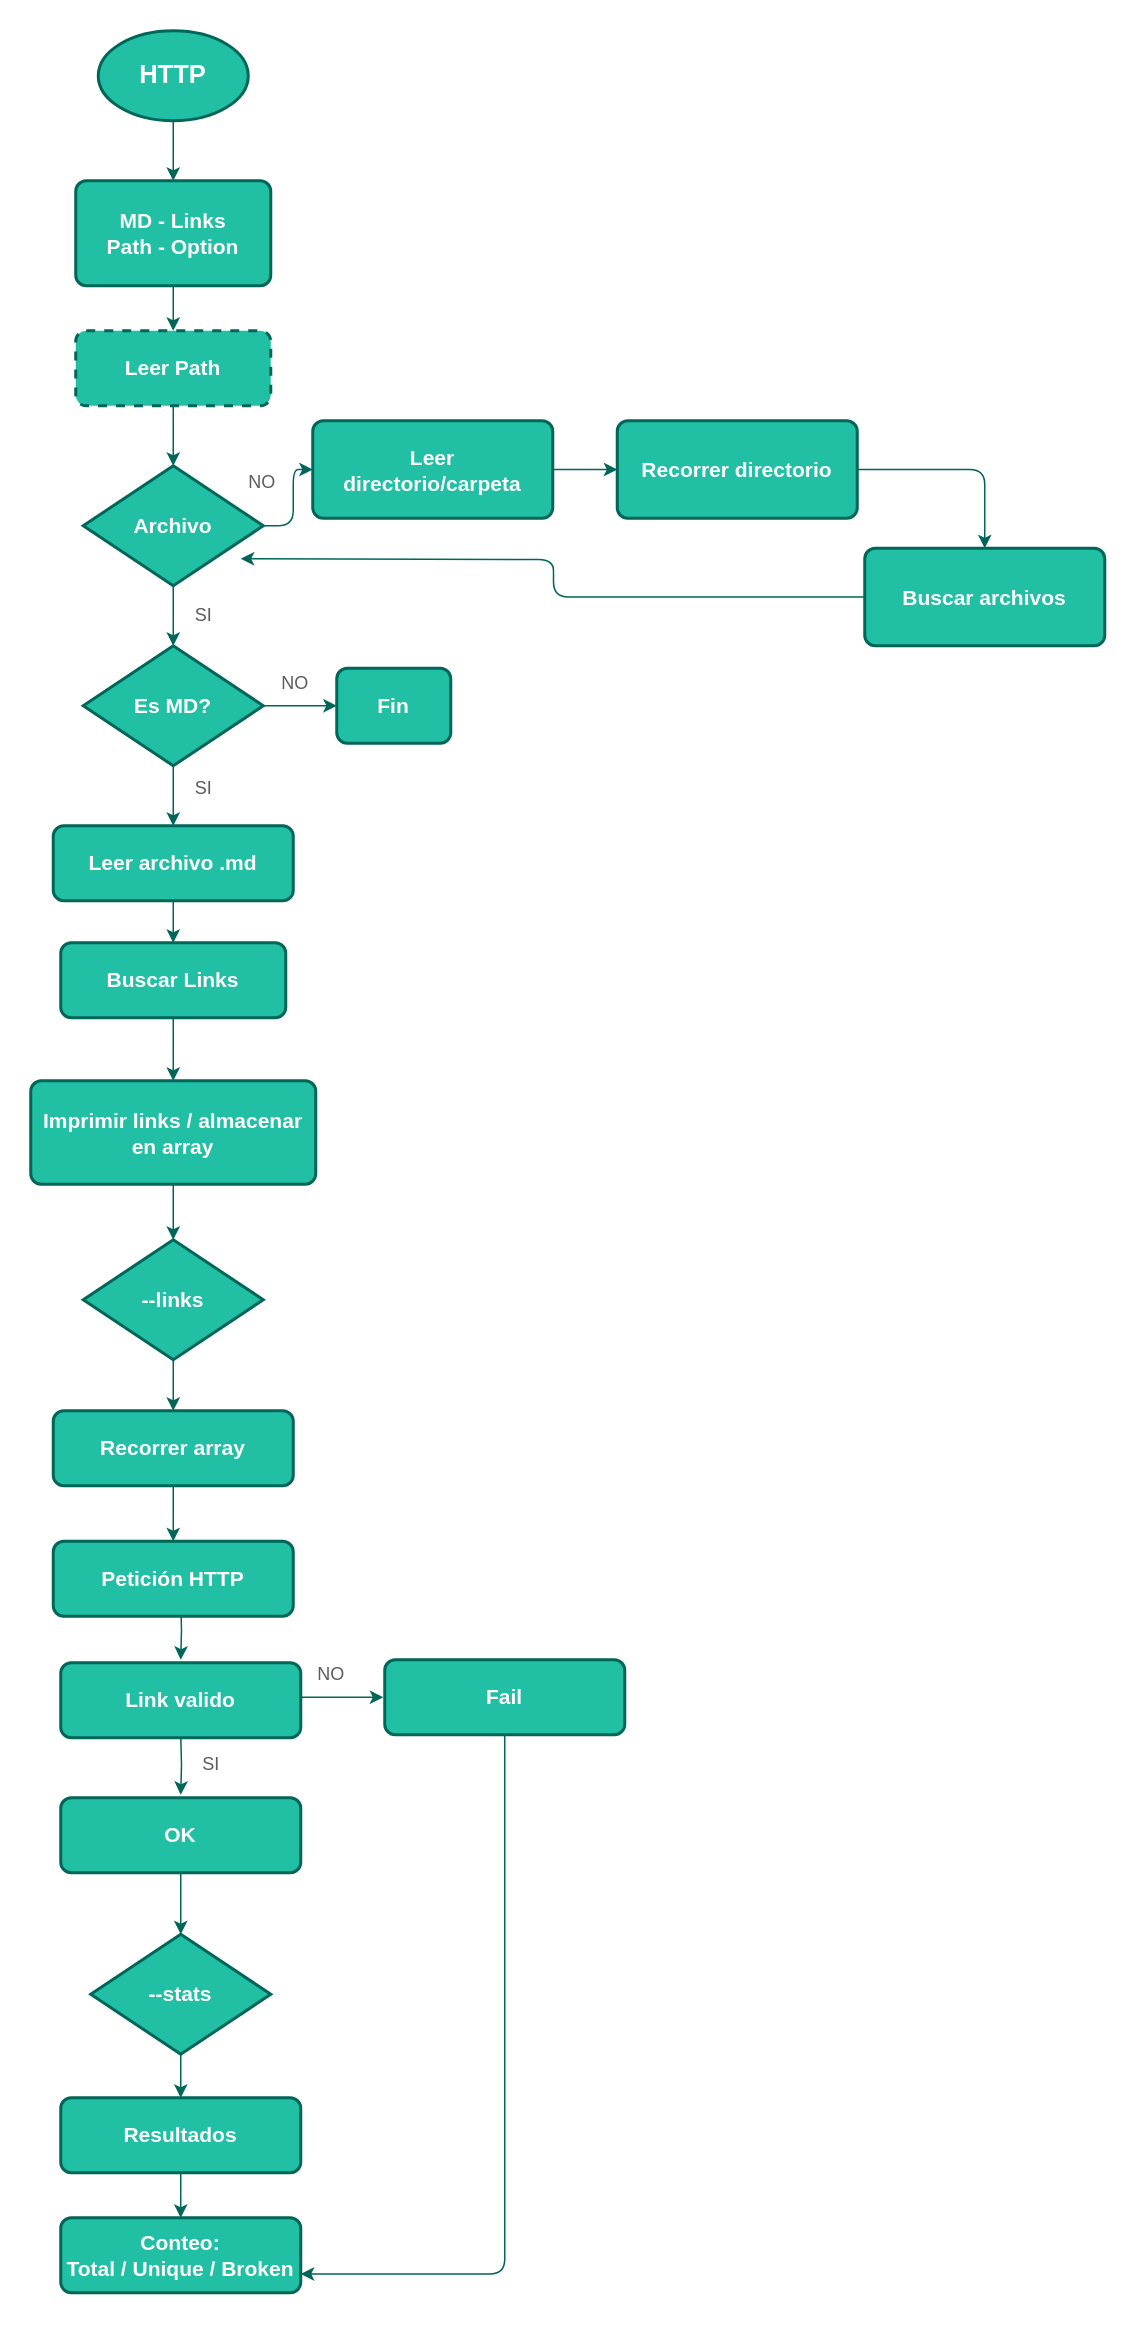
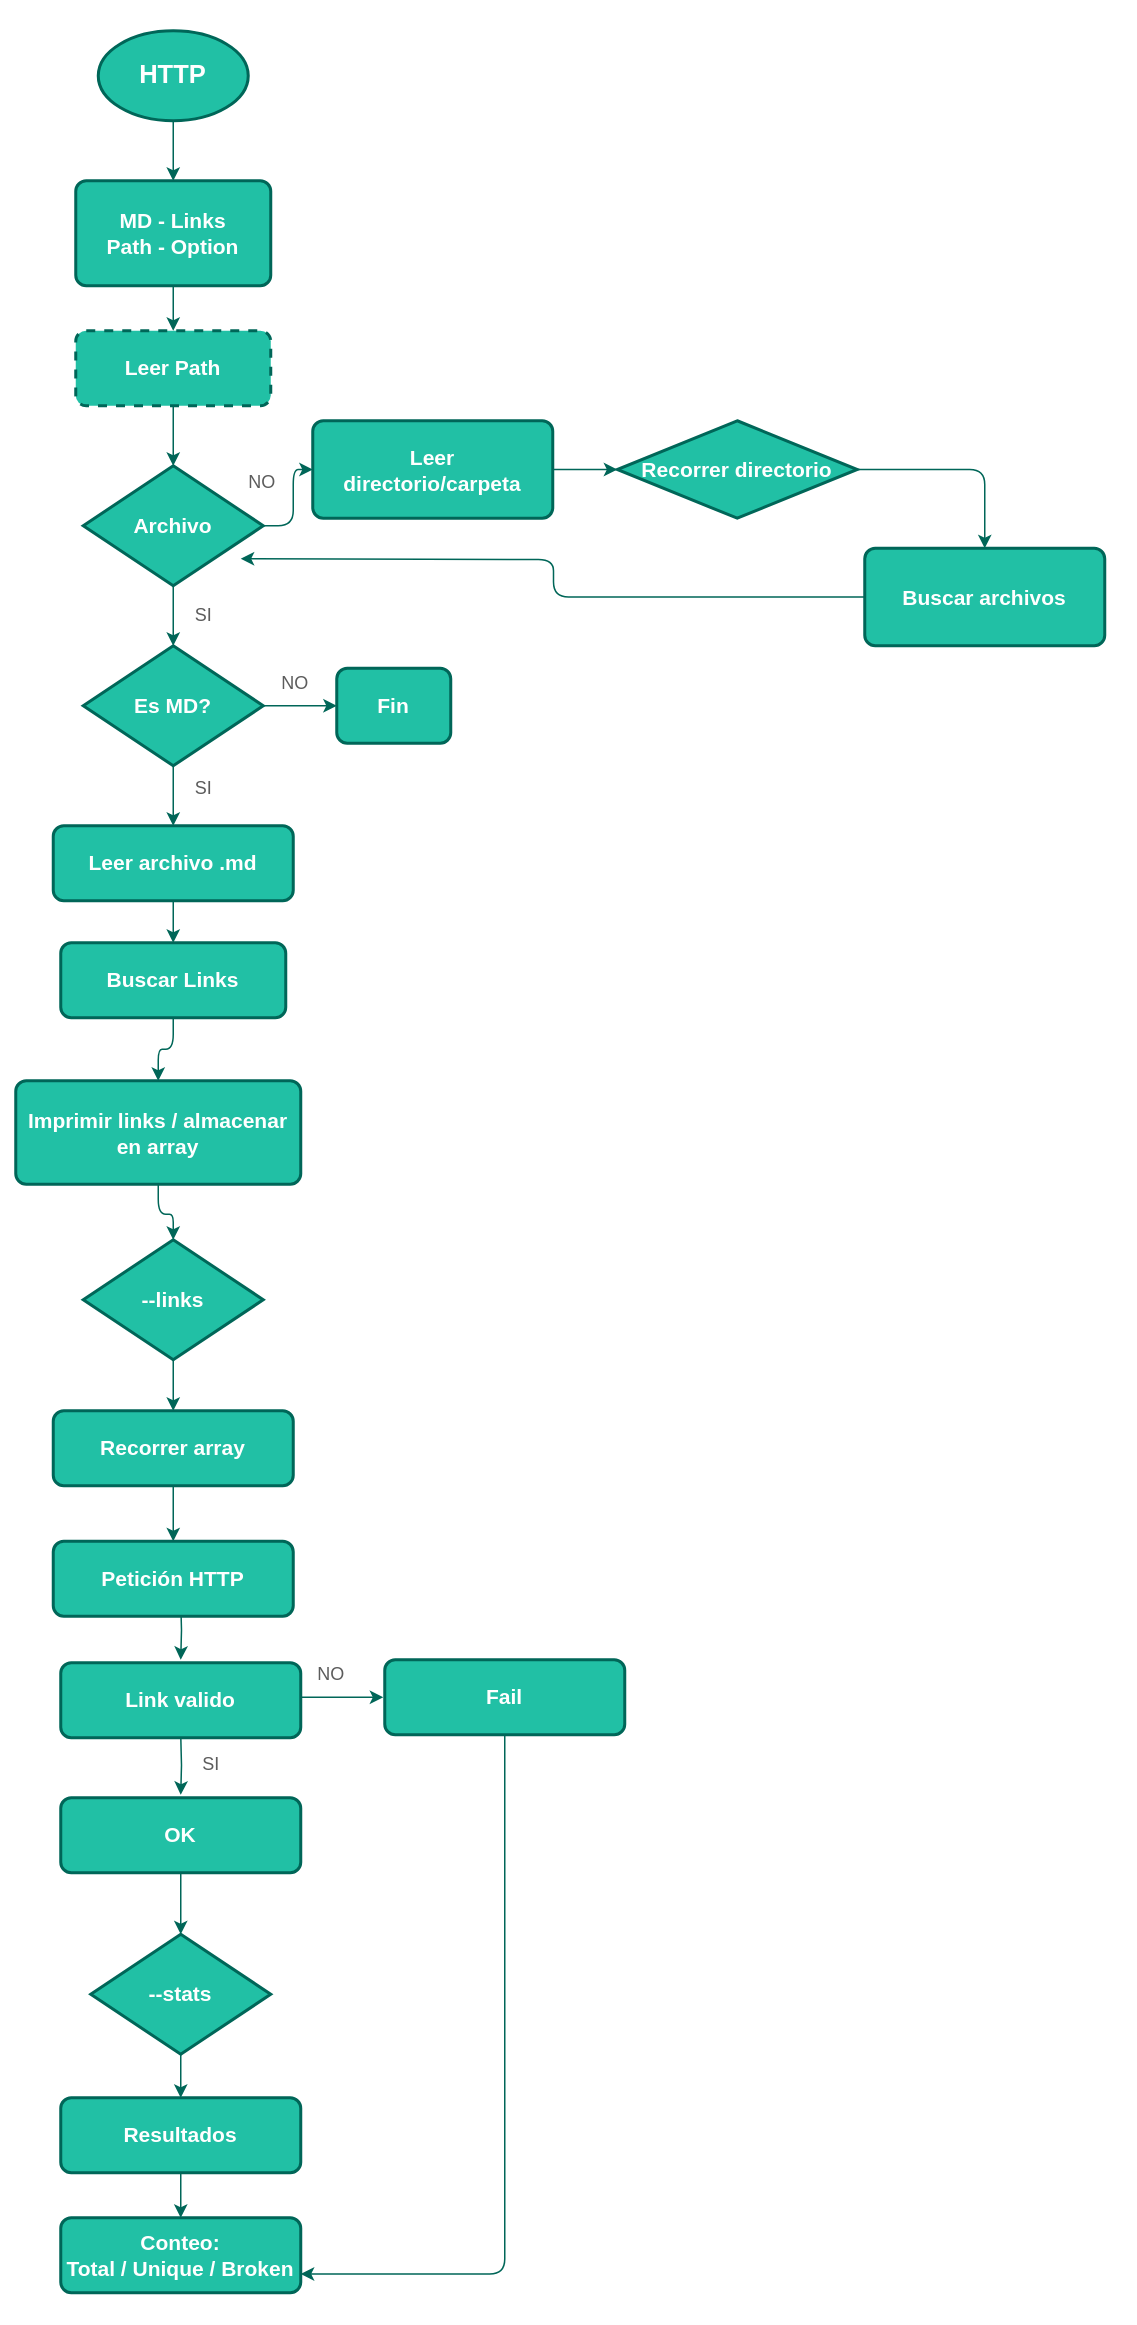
(737, 470) -> (737, 470)
(173, 1133) -> (158, 1133)
